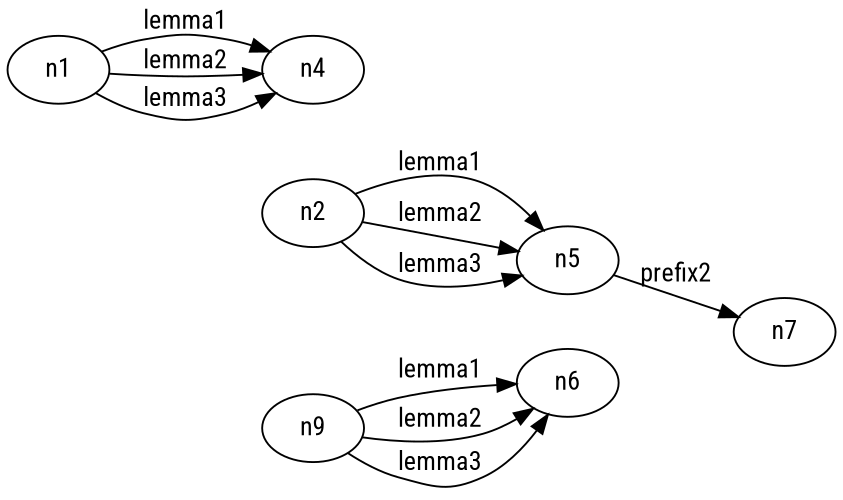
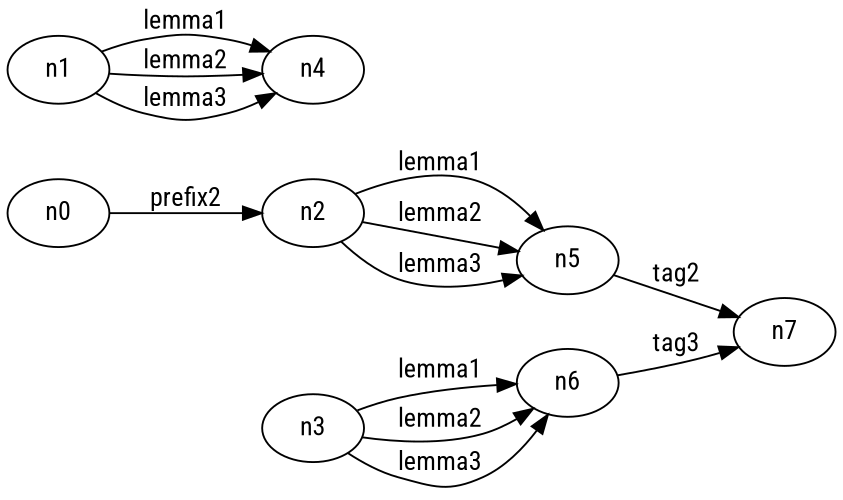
none -> (58, 213)
(676, 274) -> (676, 274)
none -> (669, 365)
(313, 428) -> (313, 428)
